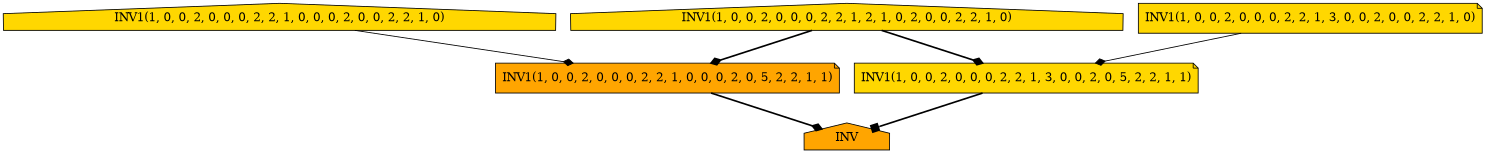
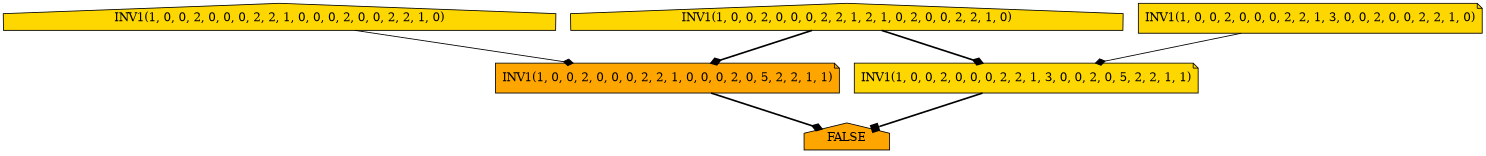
(847, 138) -> (847, 138)
